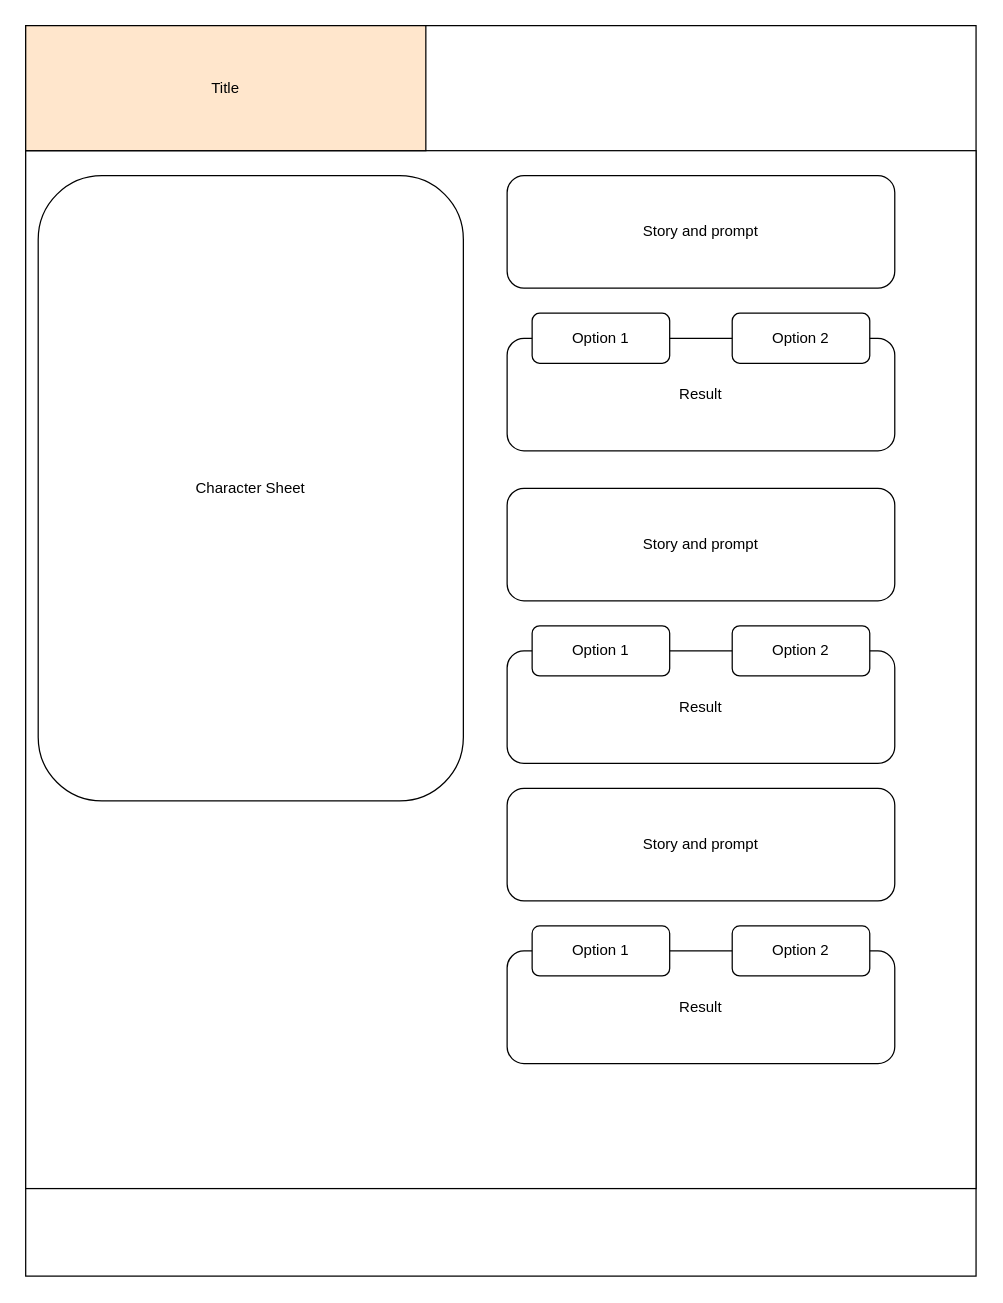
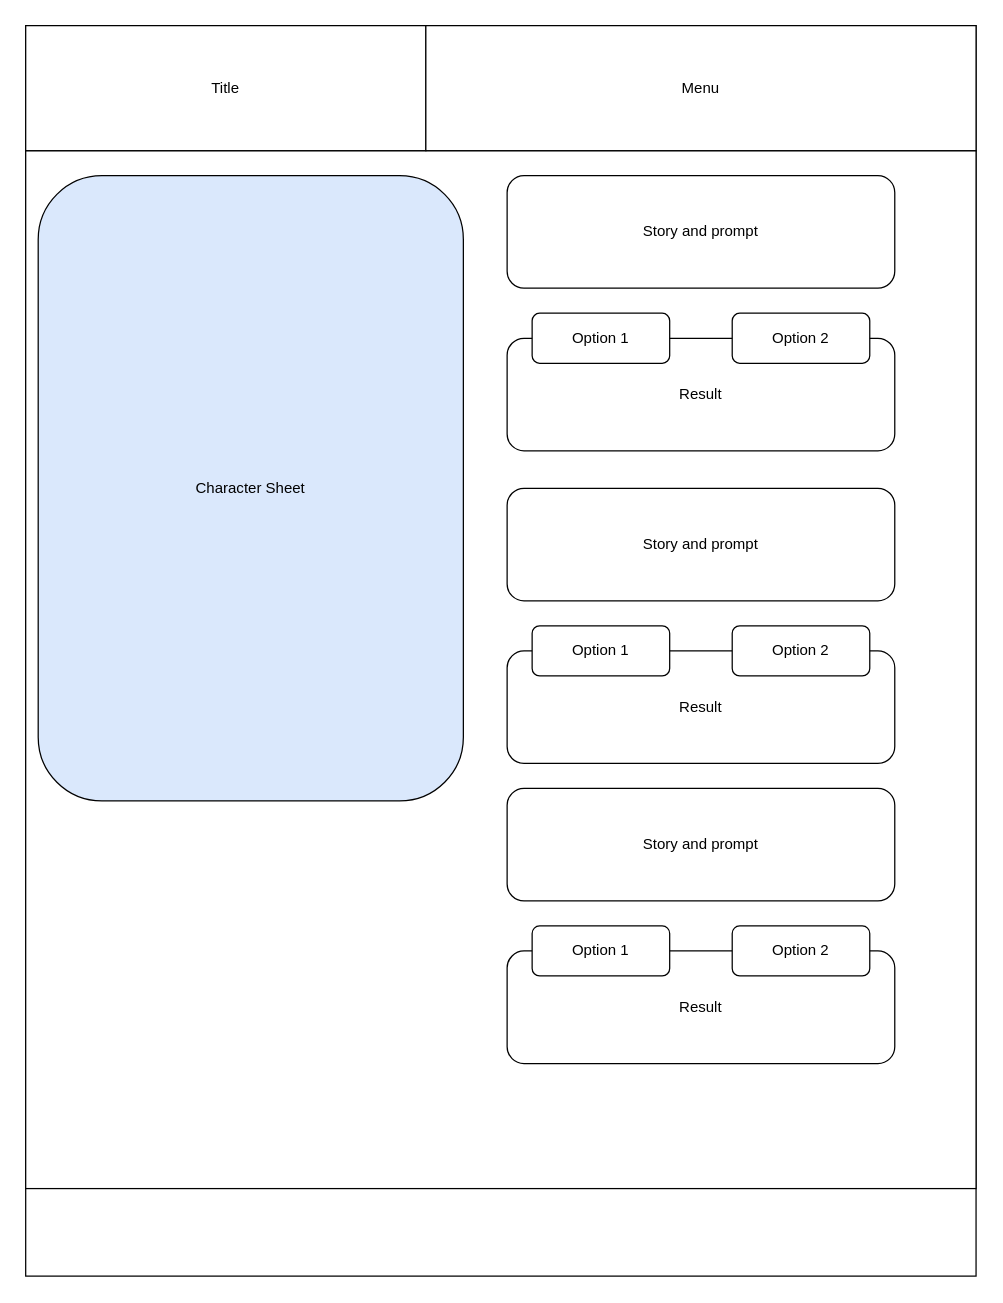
(226, 88) -> (226, 88)
none -> (701, 88)
(251, 488) -> (251, 488)
